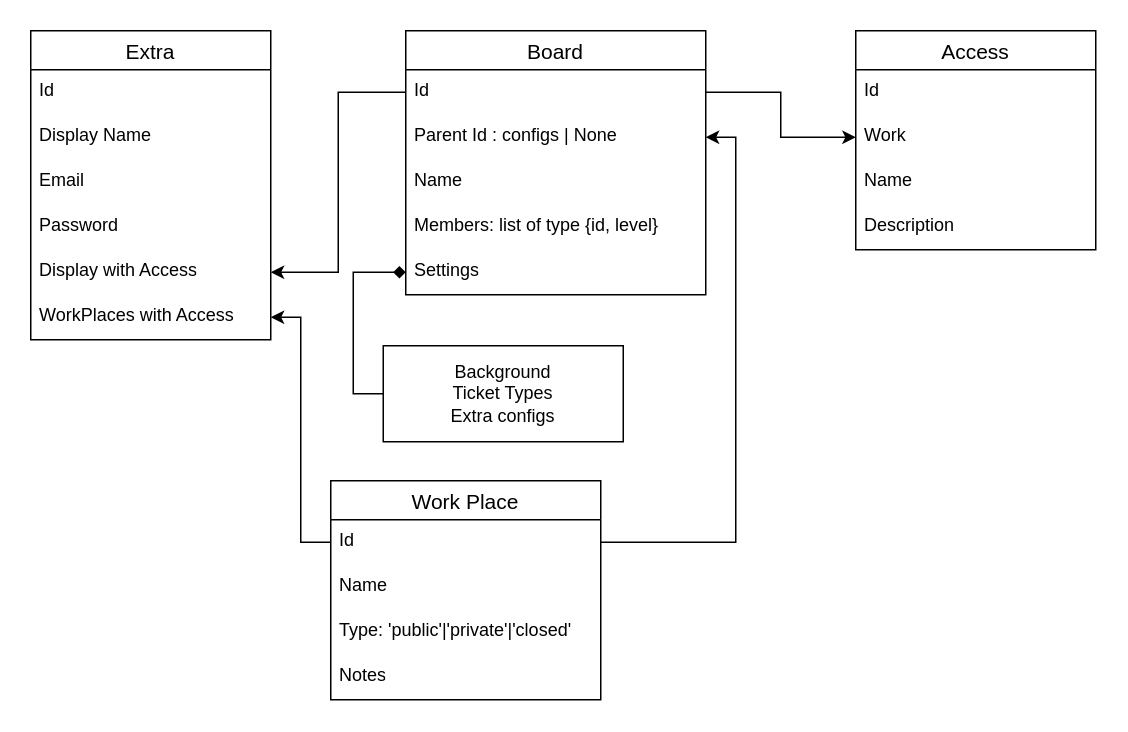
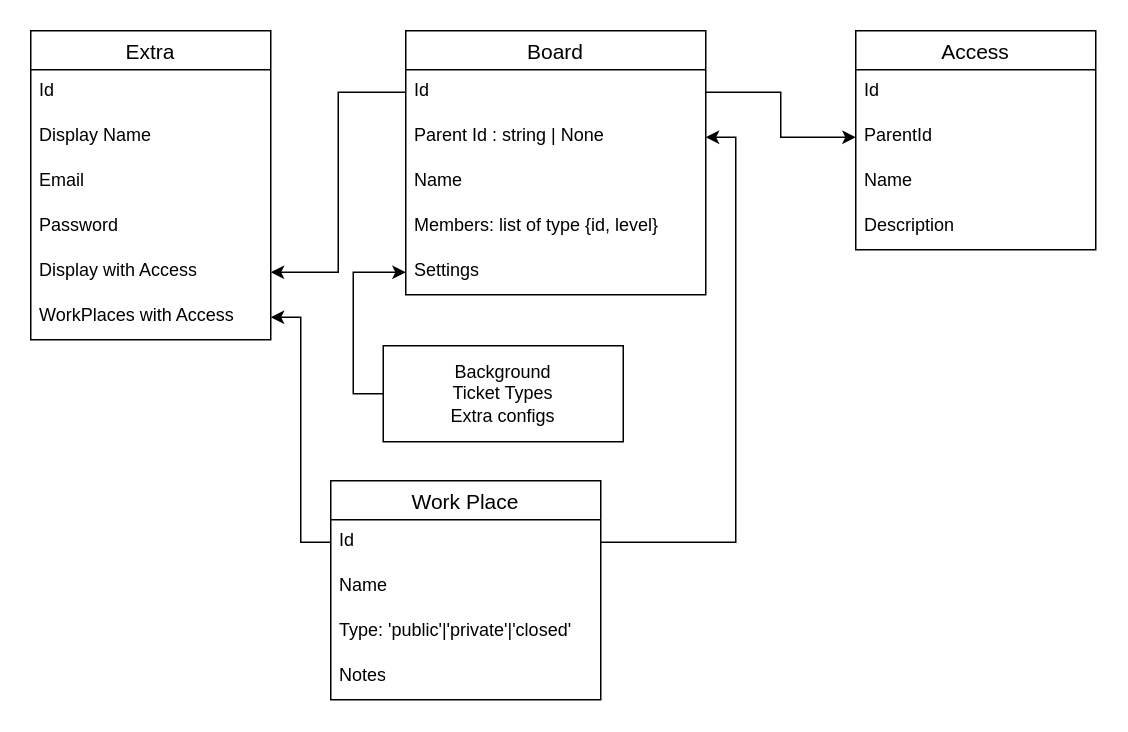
(527, 136) -> (522, 136)
(885, 136) -> (905, 136)
(393, 272) -> (394, 272)
